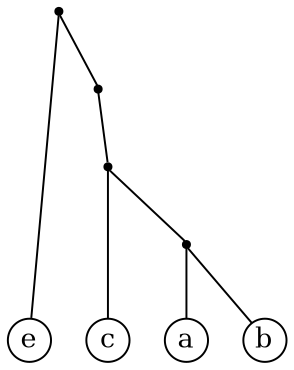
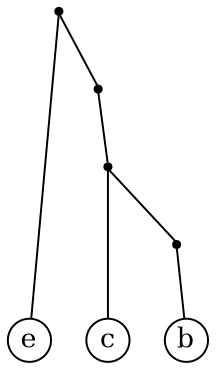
(186, 340) -> none
